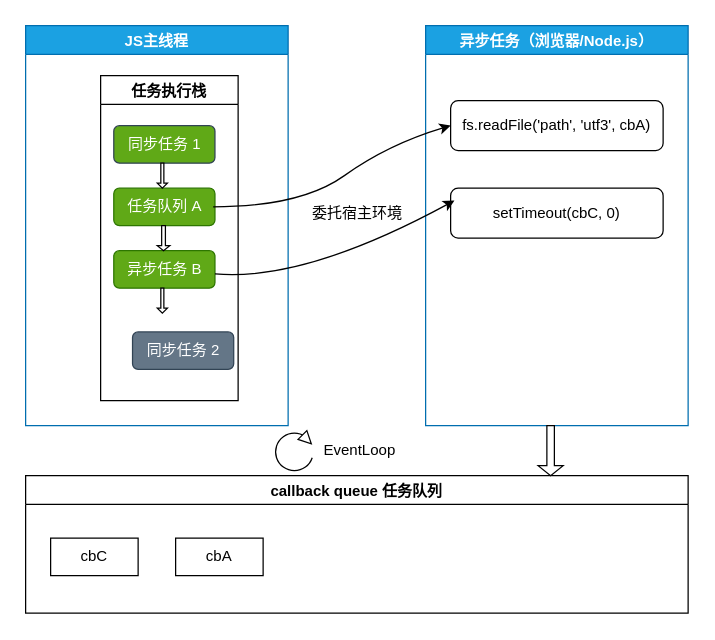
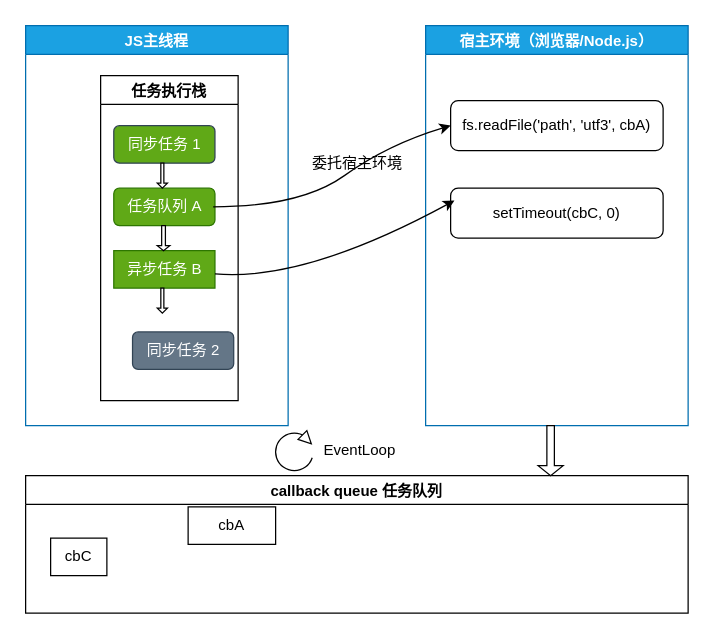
(556, 41) -> (556, 41)
(357, 213) -> (357, 163)
(164, 269) -> (164, 269)
(94, 557) -> (79, 557)
(219, 557) -> (232, 526)
